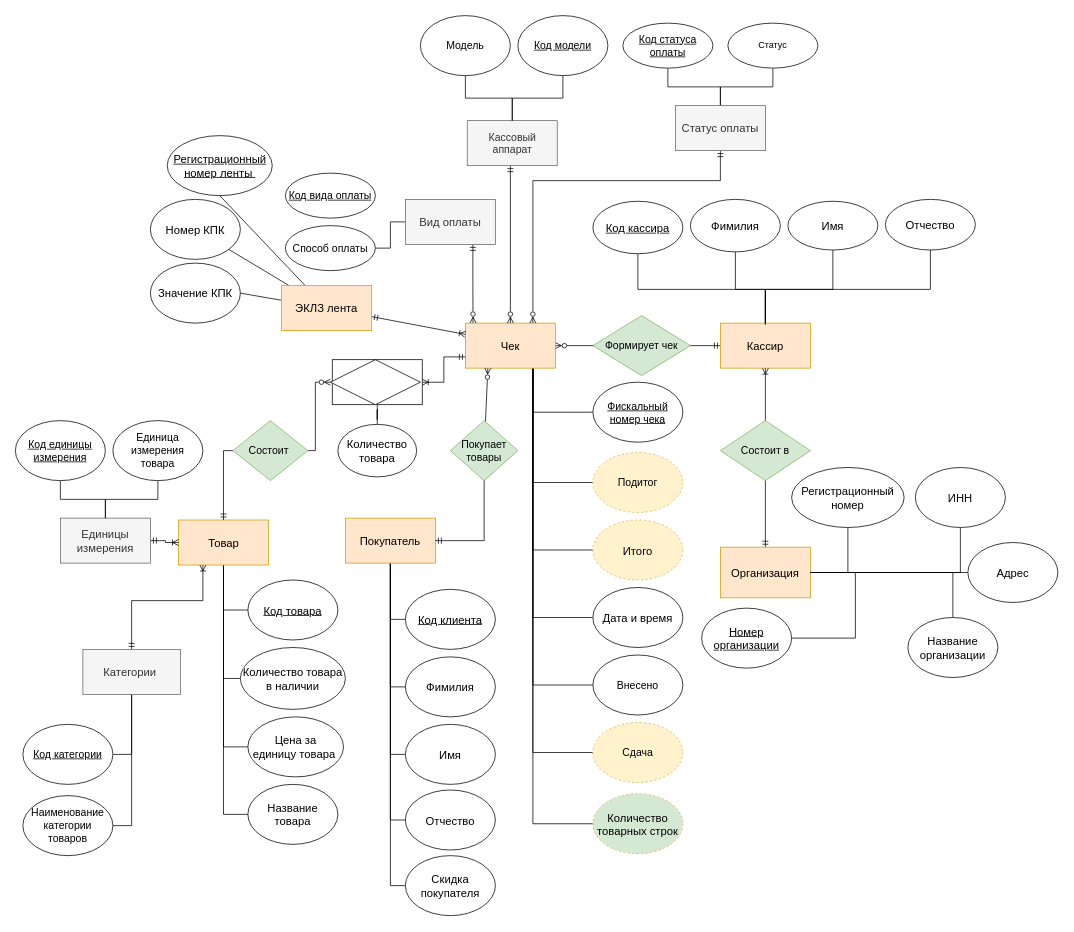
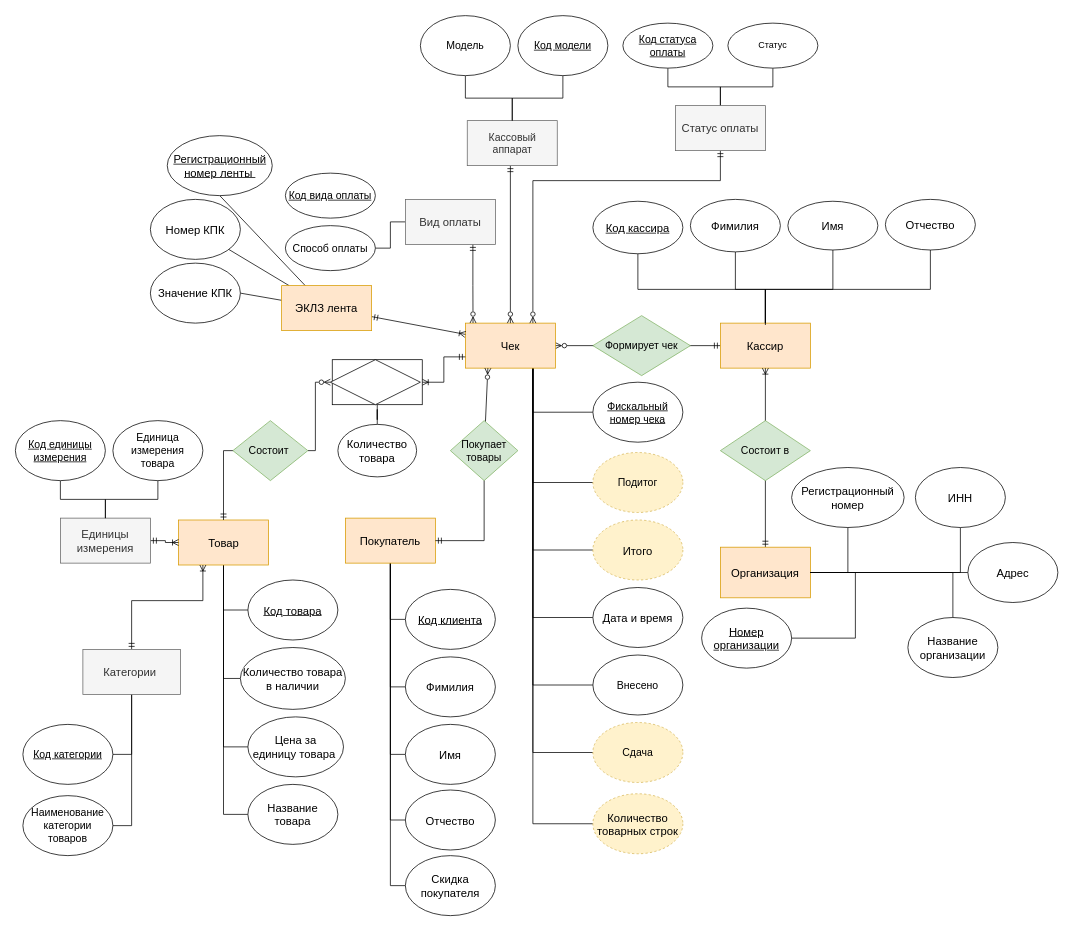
(638, 824) -> (638, 824)
